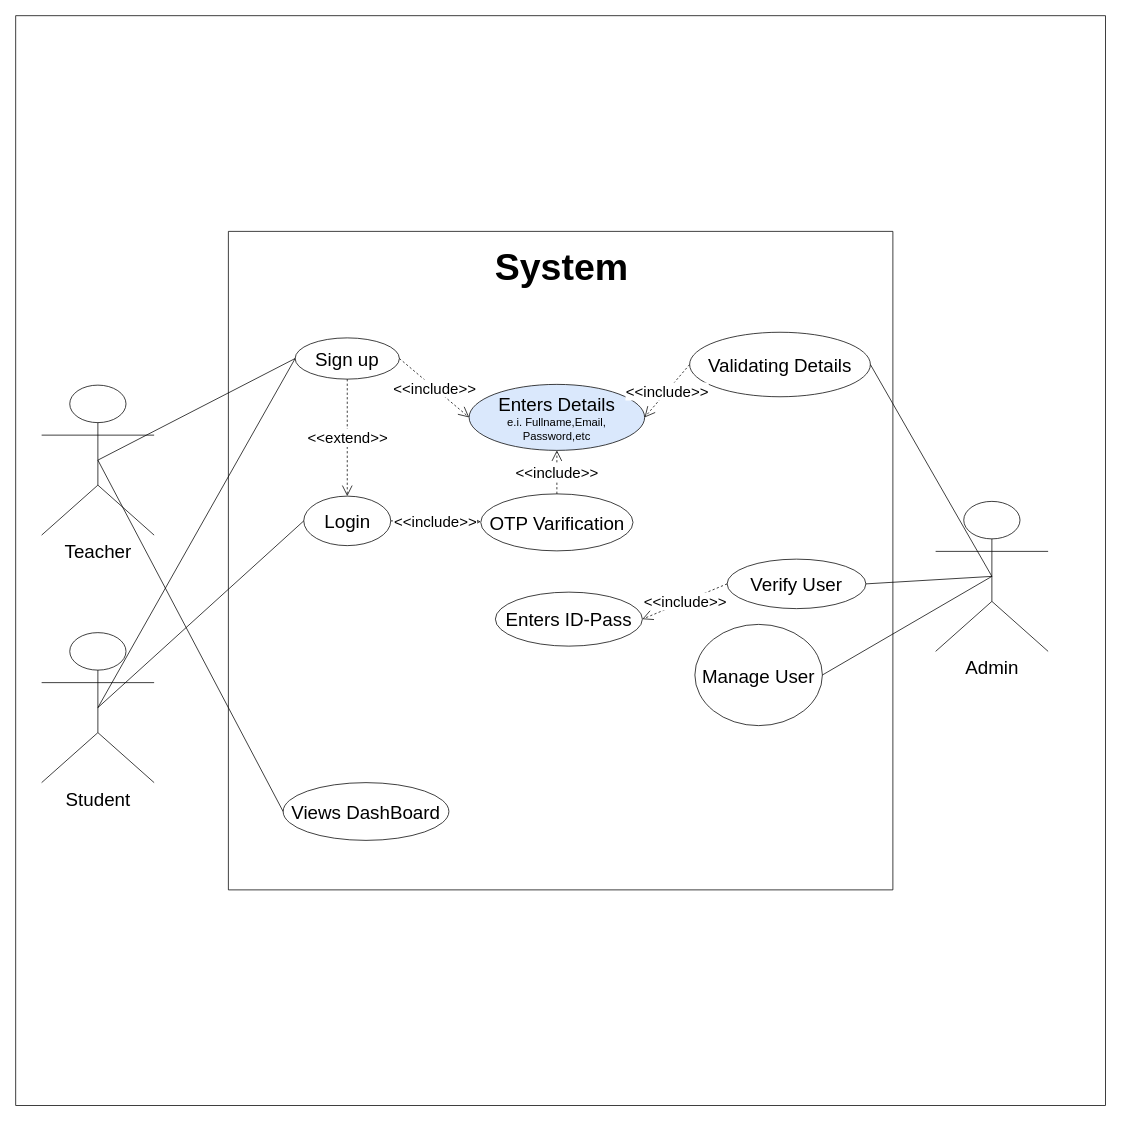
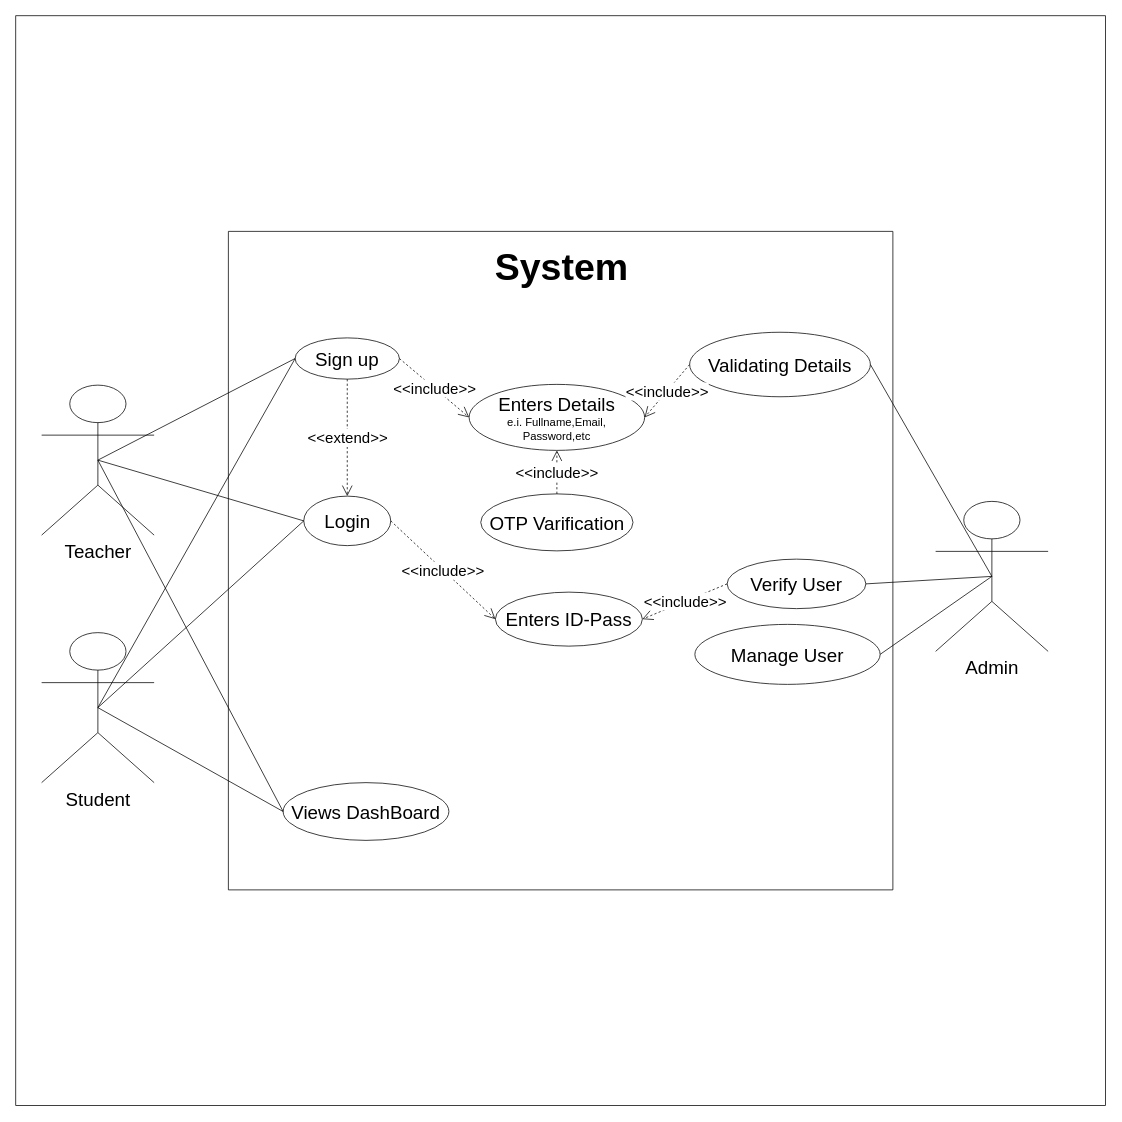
(557, 417) -> (557, 417)
none -> (200, 490)
(436, 521) -> (457, 584)
(759, 675) -> (788, 654)
none -> (191, 760)
